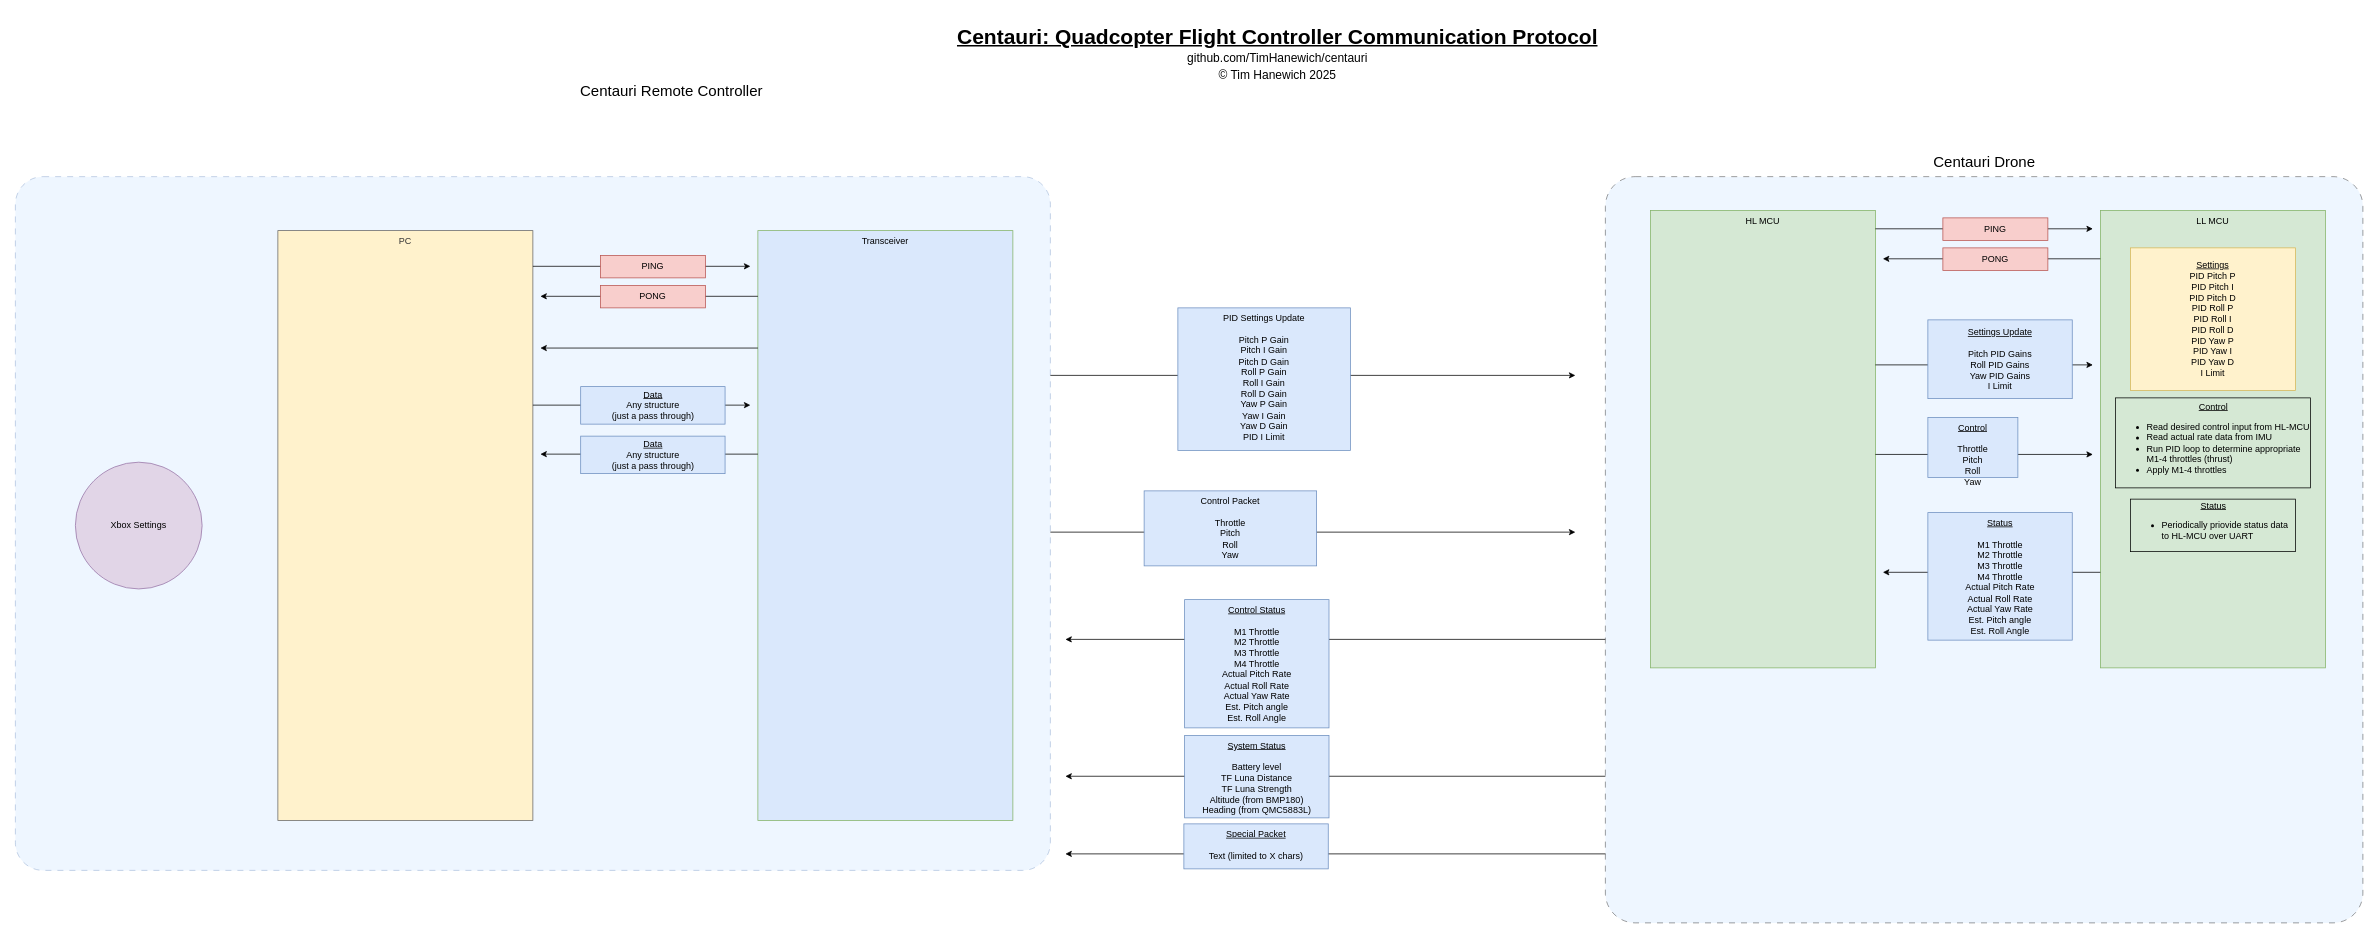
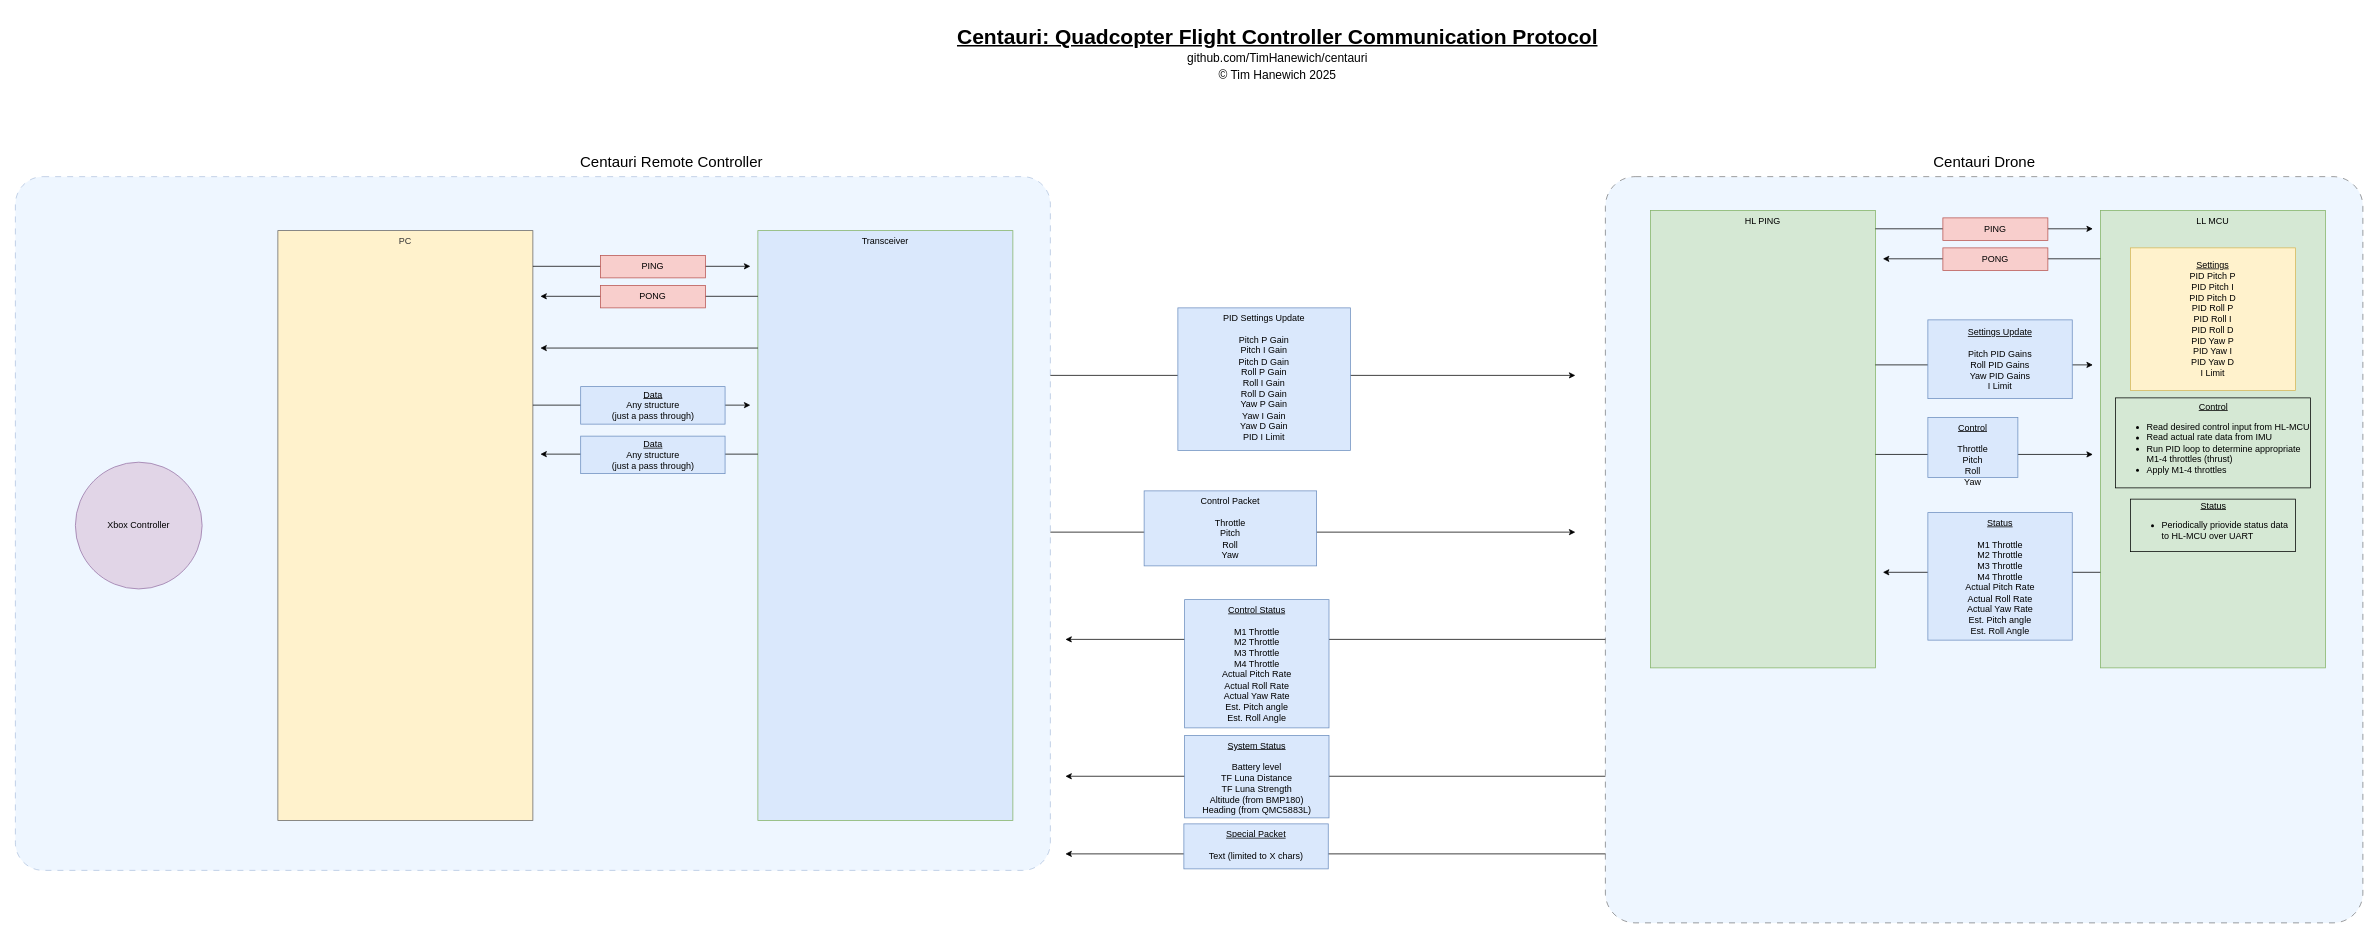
(672, 90) -> (672, 162)
(1763, 221) -> (1763, 221)
(139, 525) -> (139, 525)
